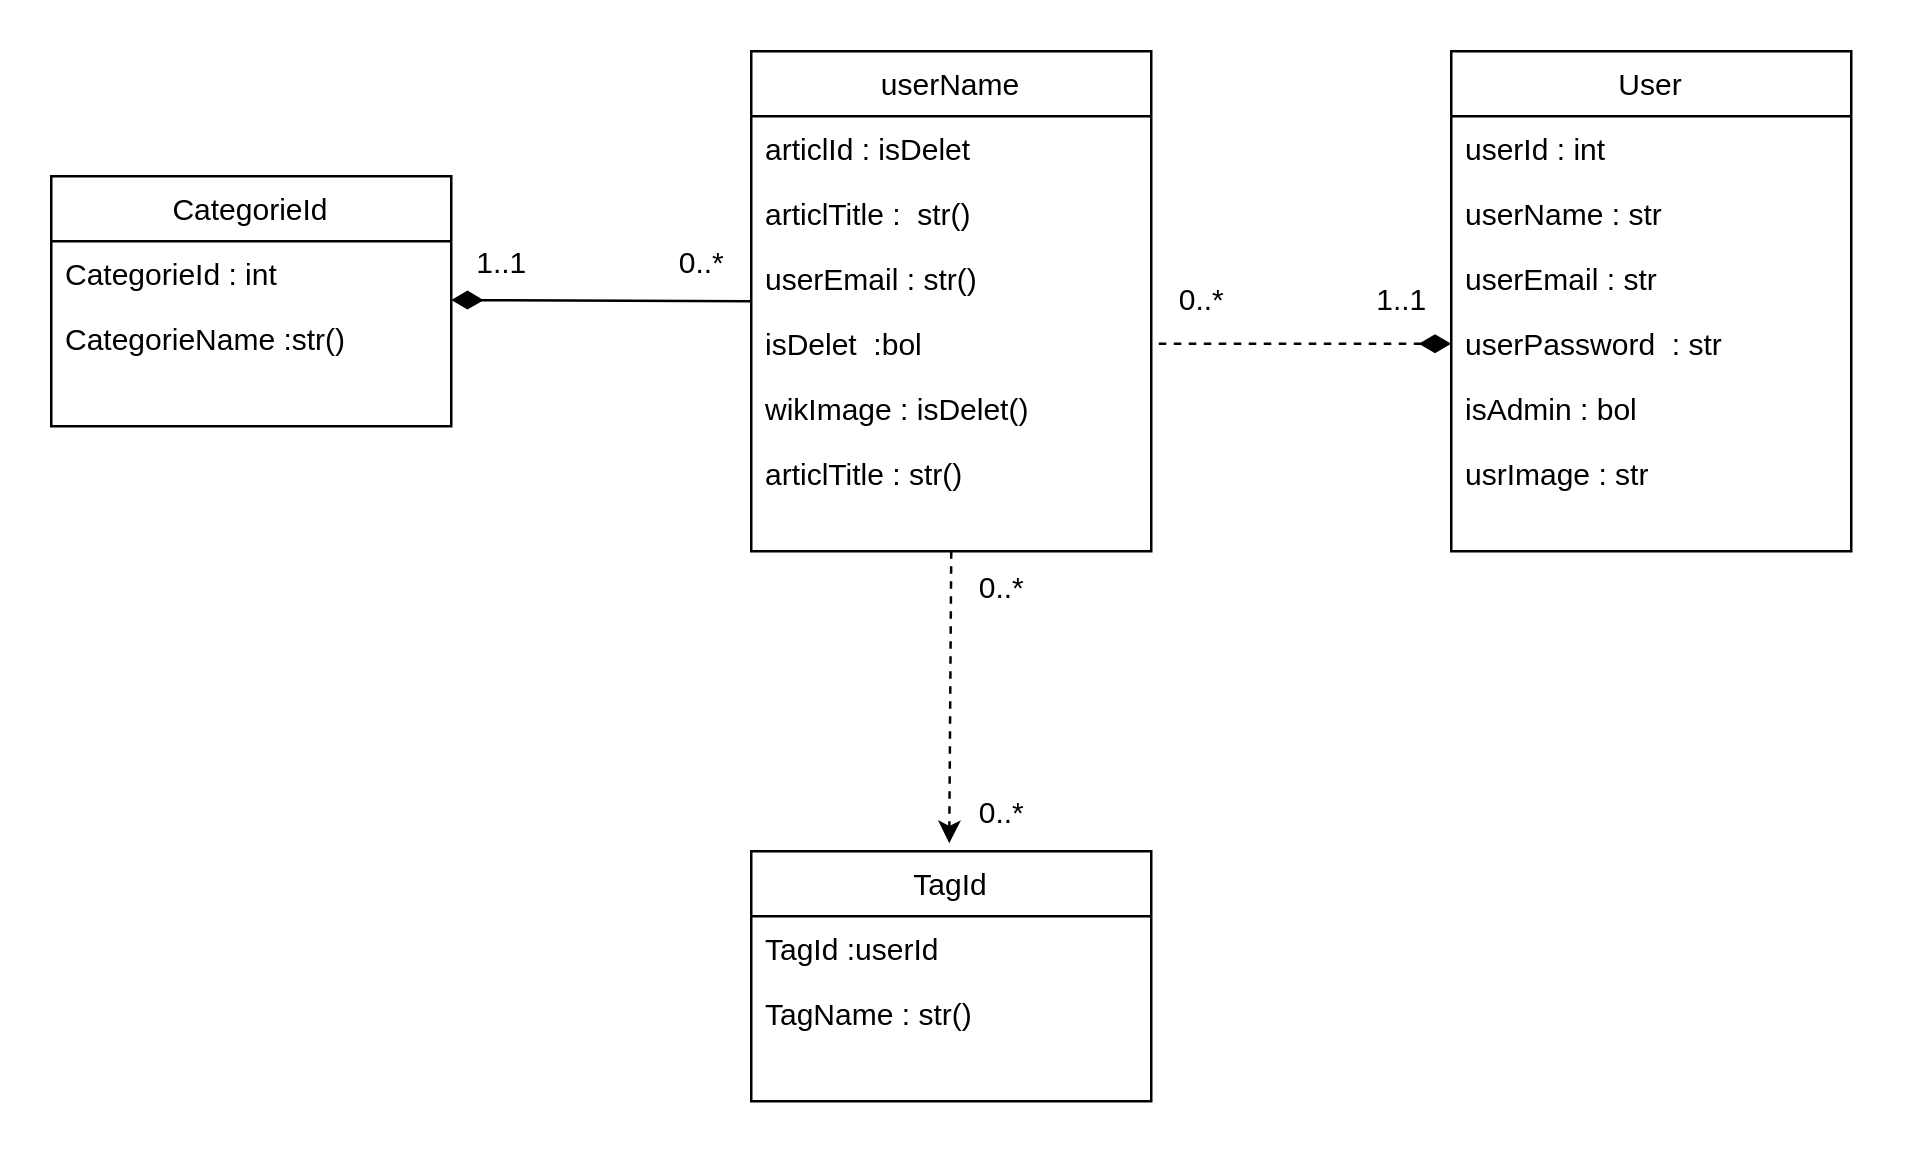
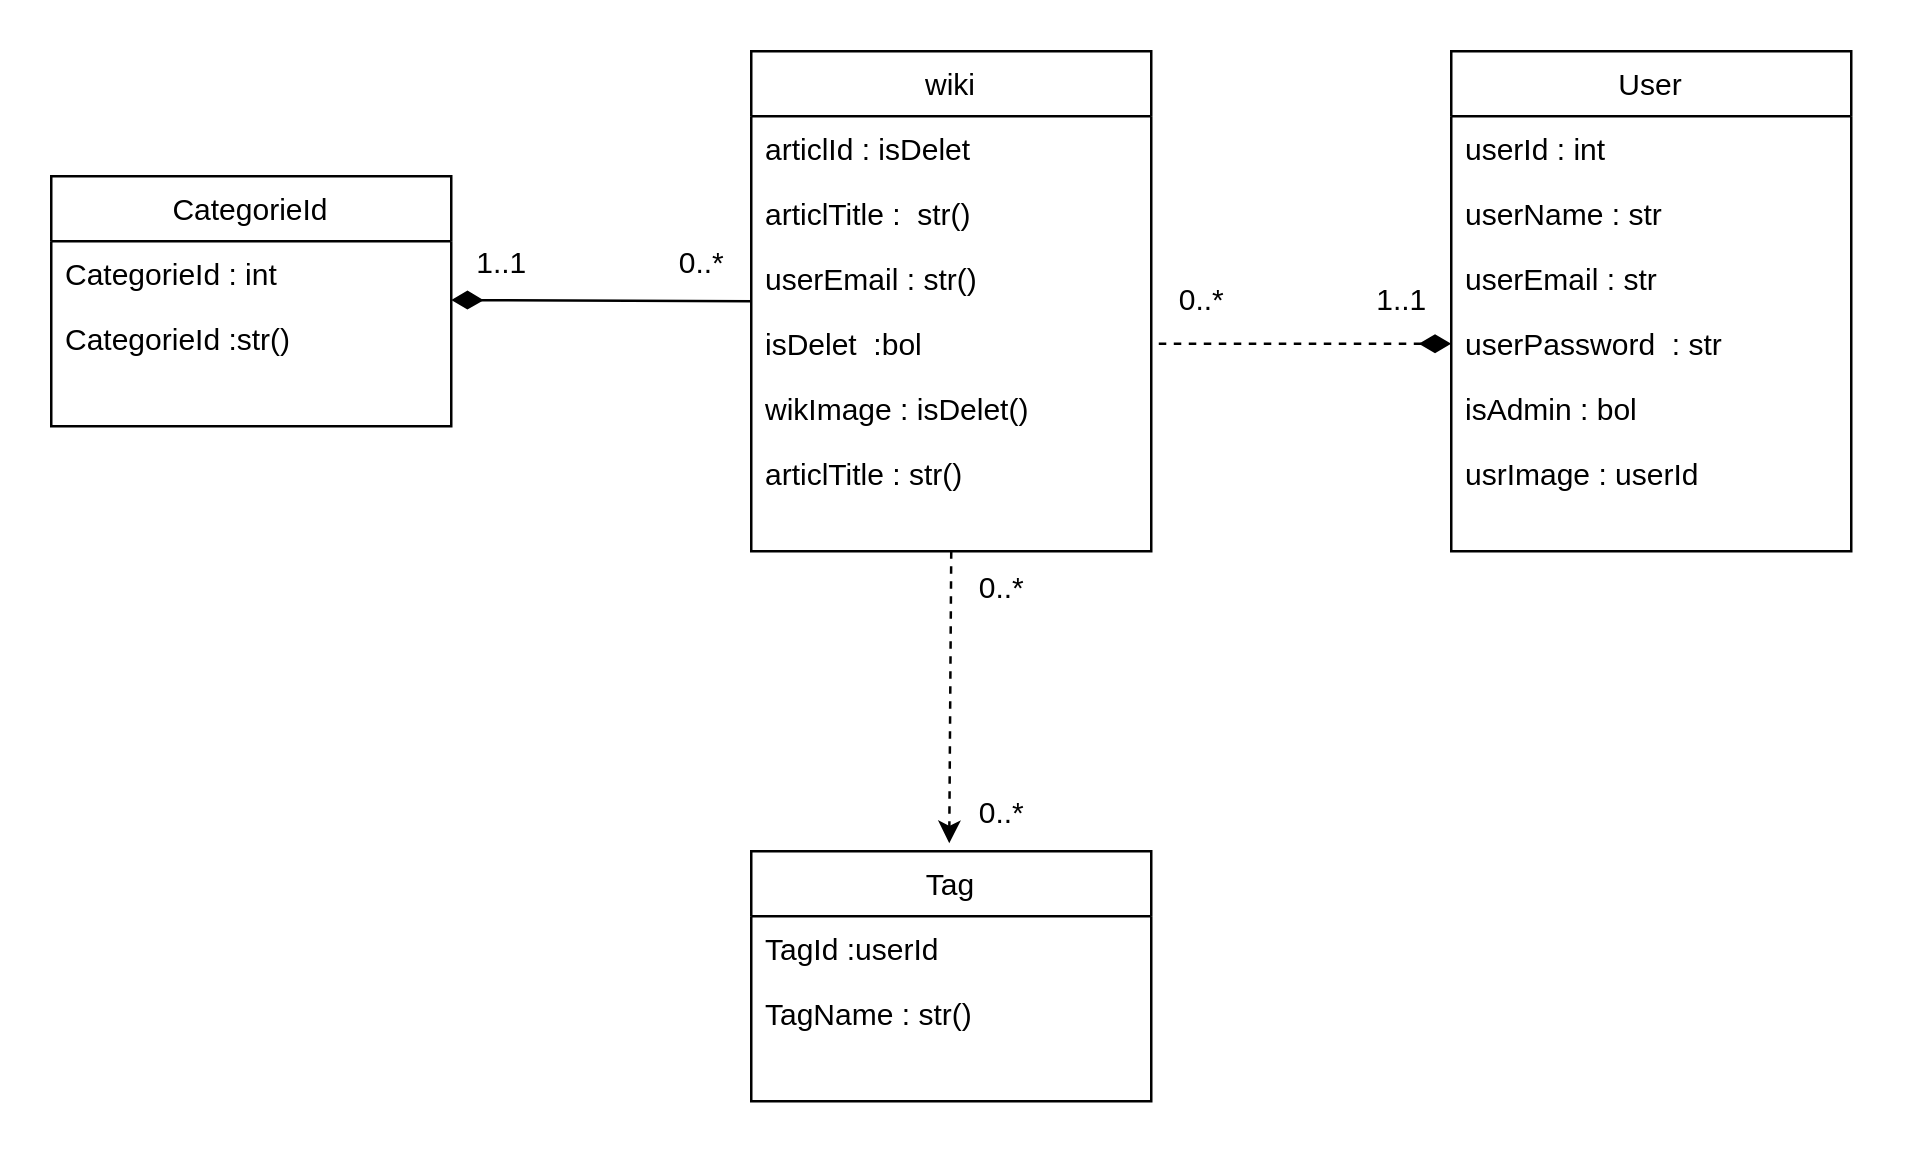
(950, 85) -> (950, 85)
(221, 340) -> (205, 340)
(1571, 475) -> (1596, 475)
(950, 885) -> (950, 885)
